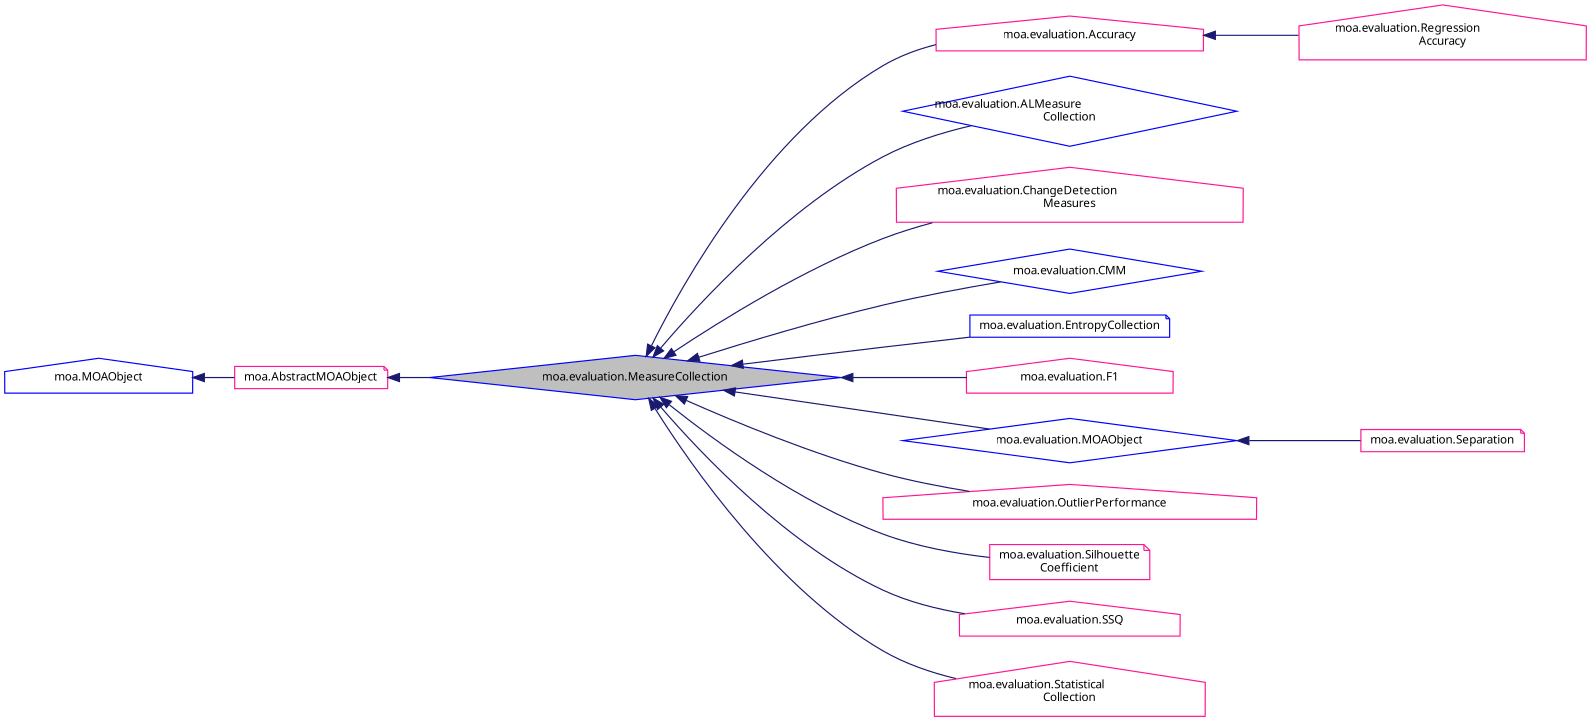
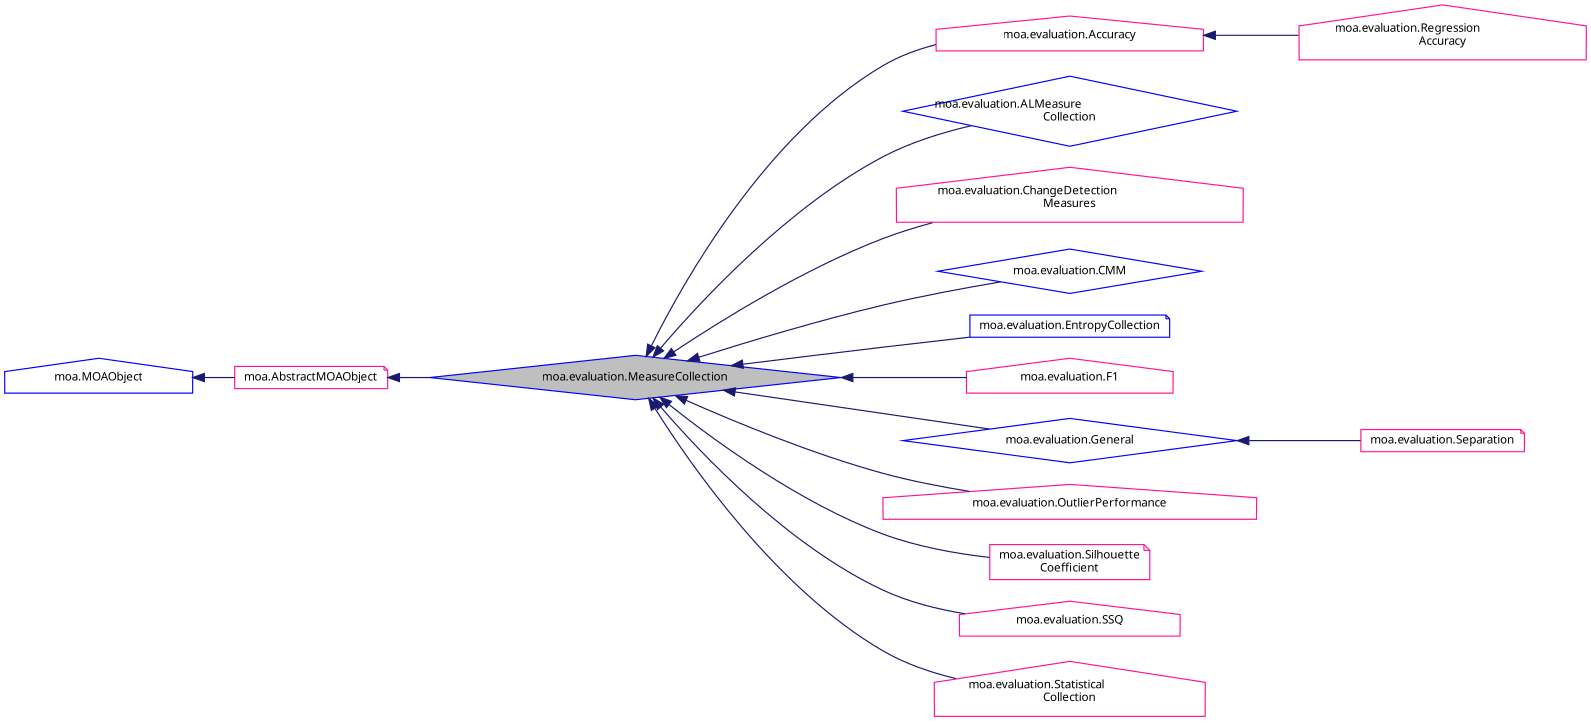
(1070, 441) -> (1070, 441)
